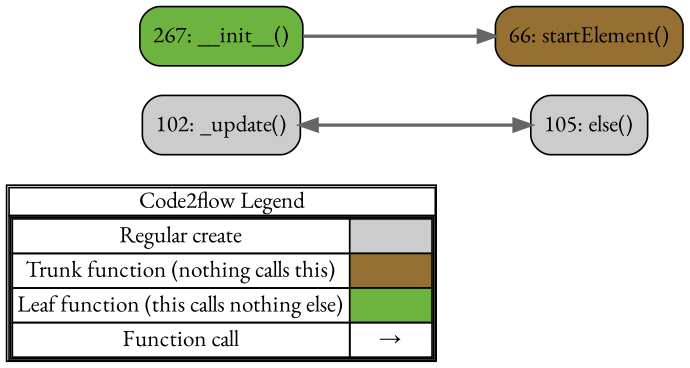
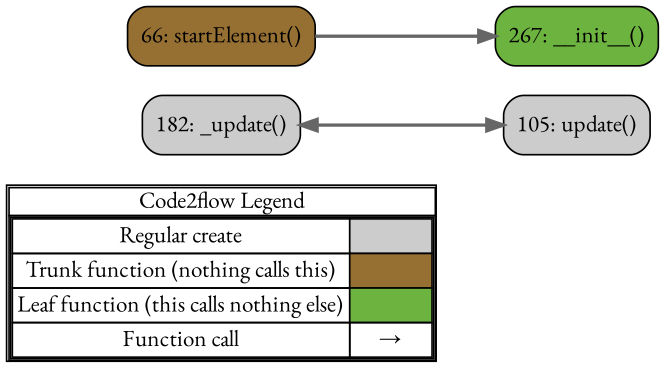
(391, 36) -> (397, 36)
(221, 125) -> (221, 125)
(589, 125) -> (577, 125)
